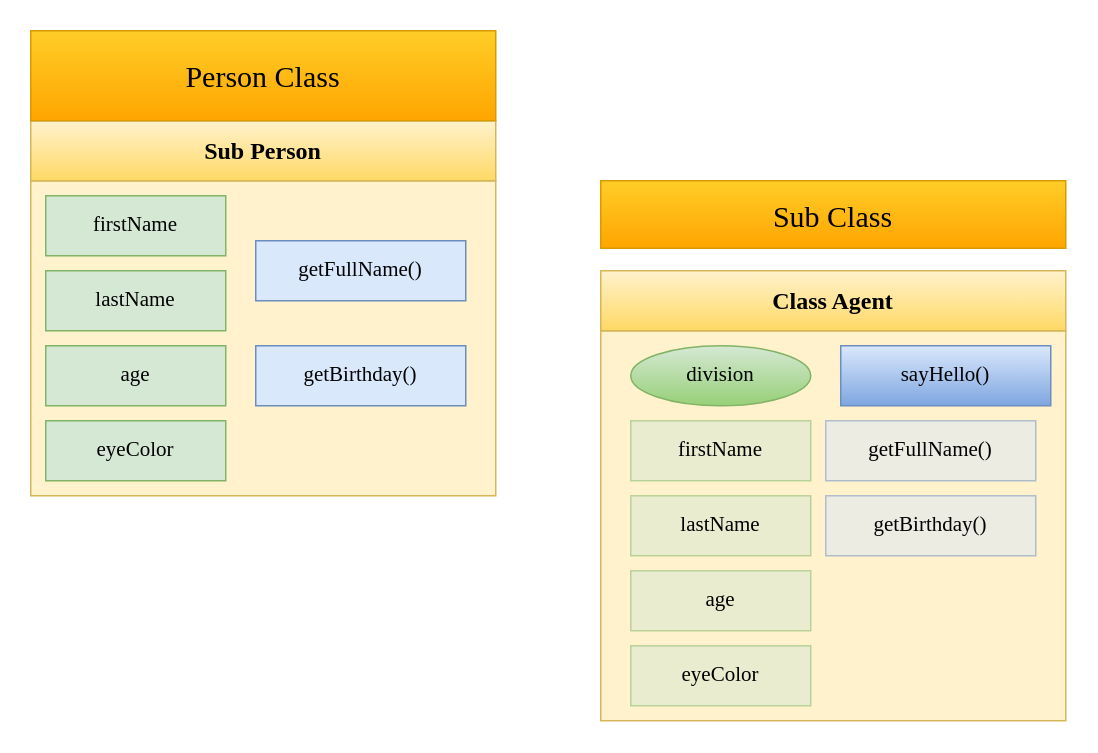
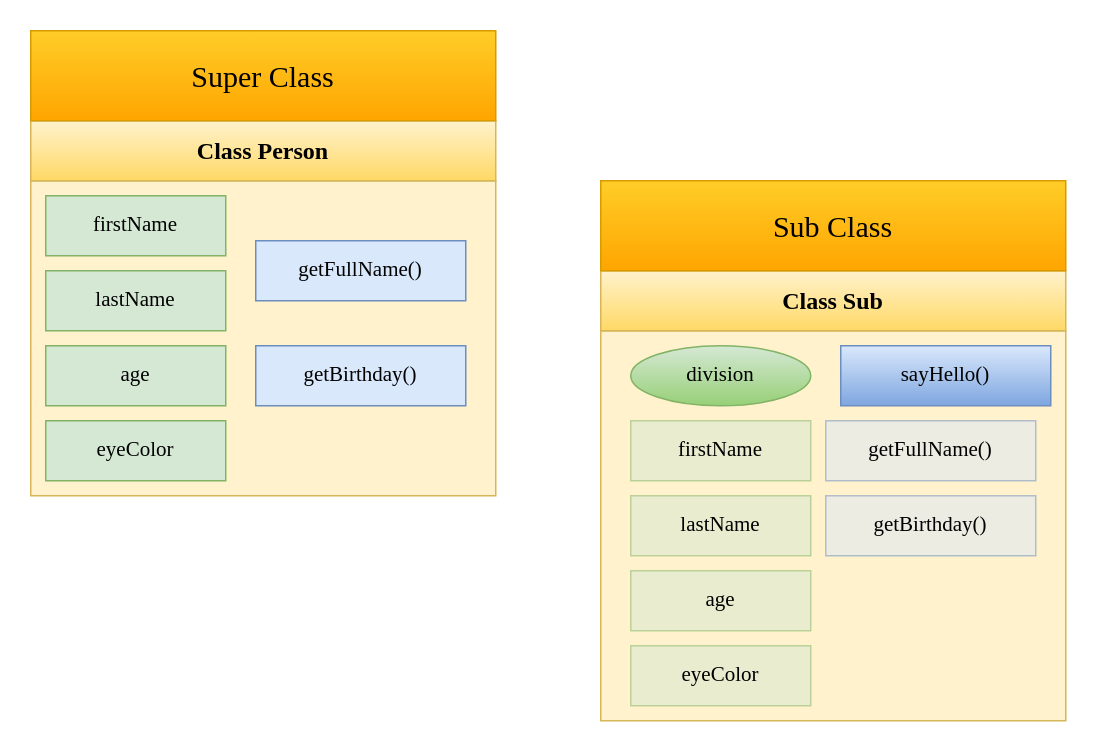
(263, 76) -> (263, 76)
(263, 151) -> (263, 151)
(833, 215) -> (833, 226)
(833, 301) -> (833, 301)
